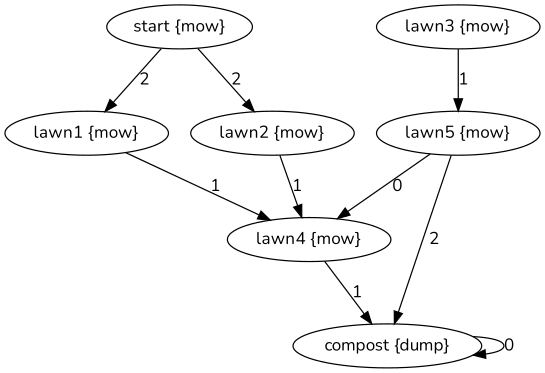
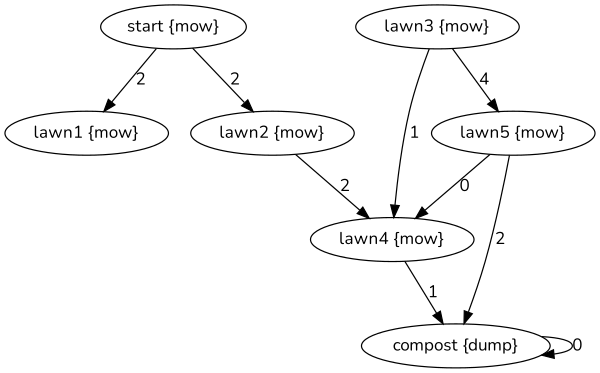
(464, 80) -> (485, 80)
(192, 184) -> (406, 126)
(298, 186) -> (345, 186)
